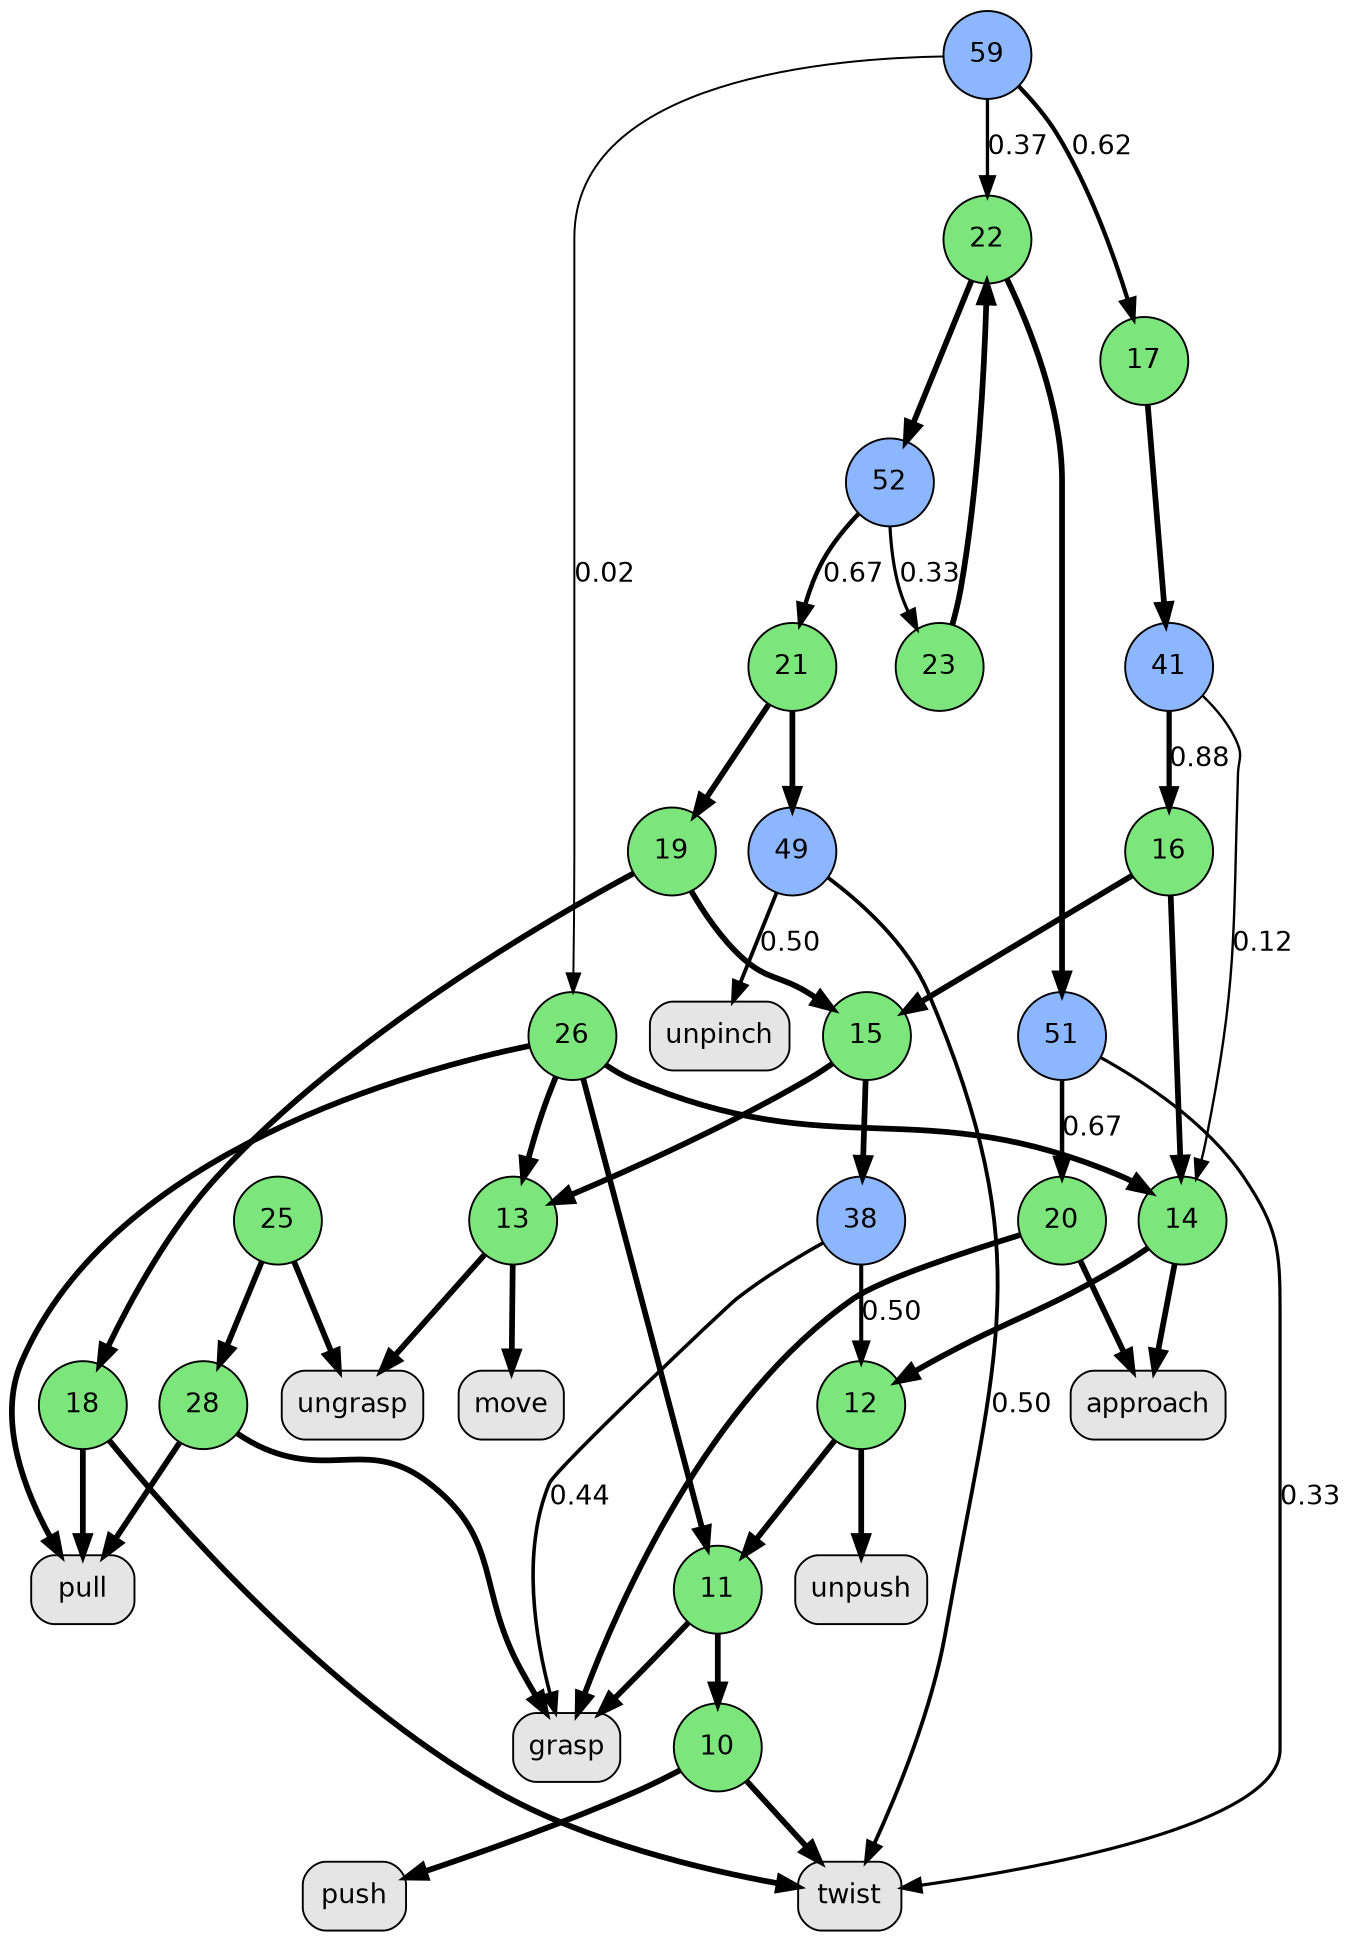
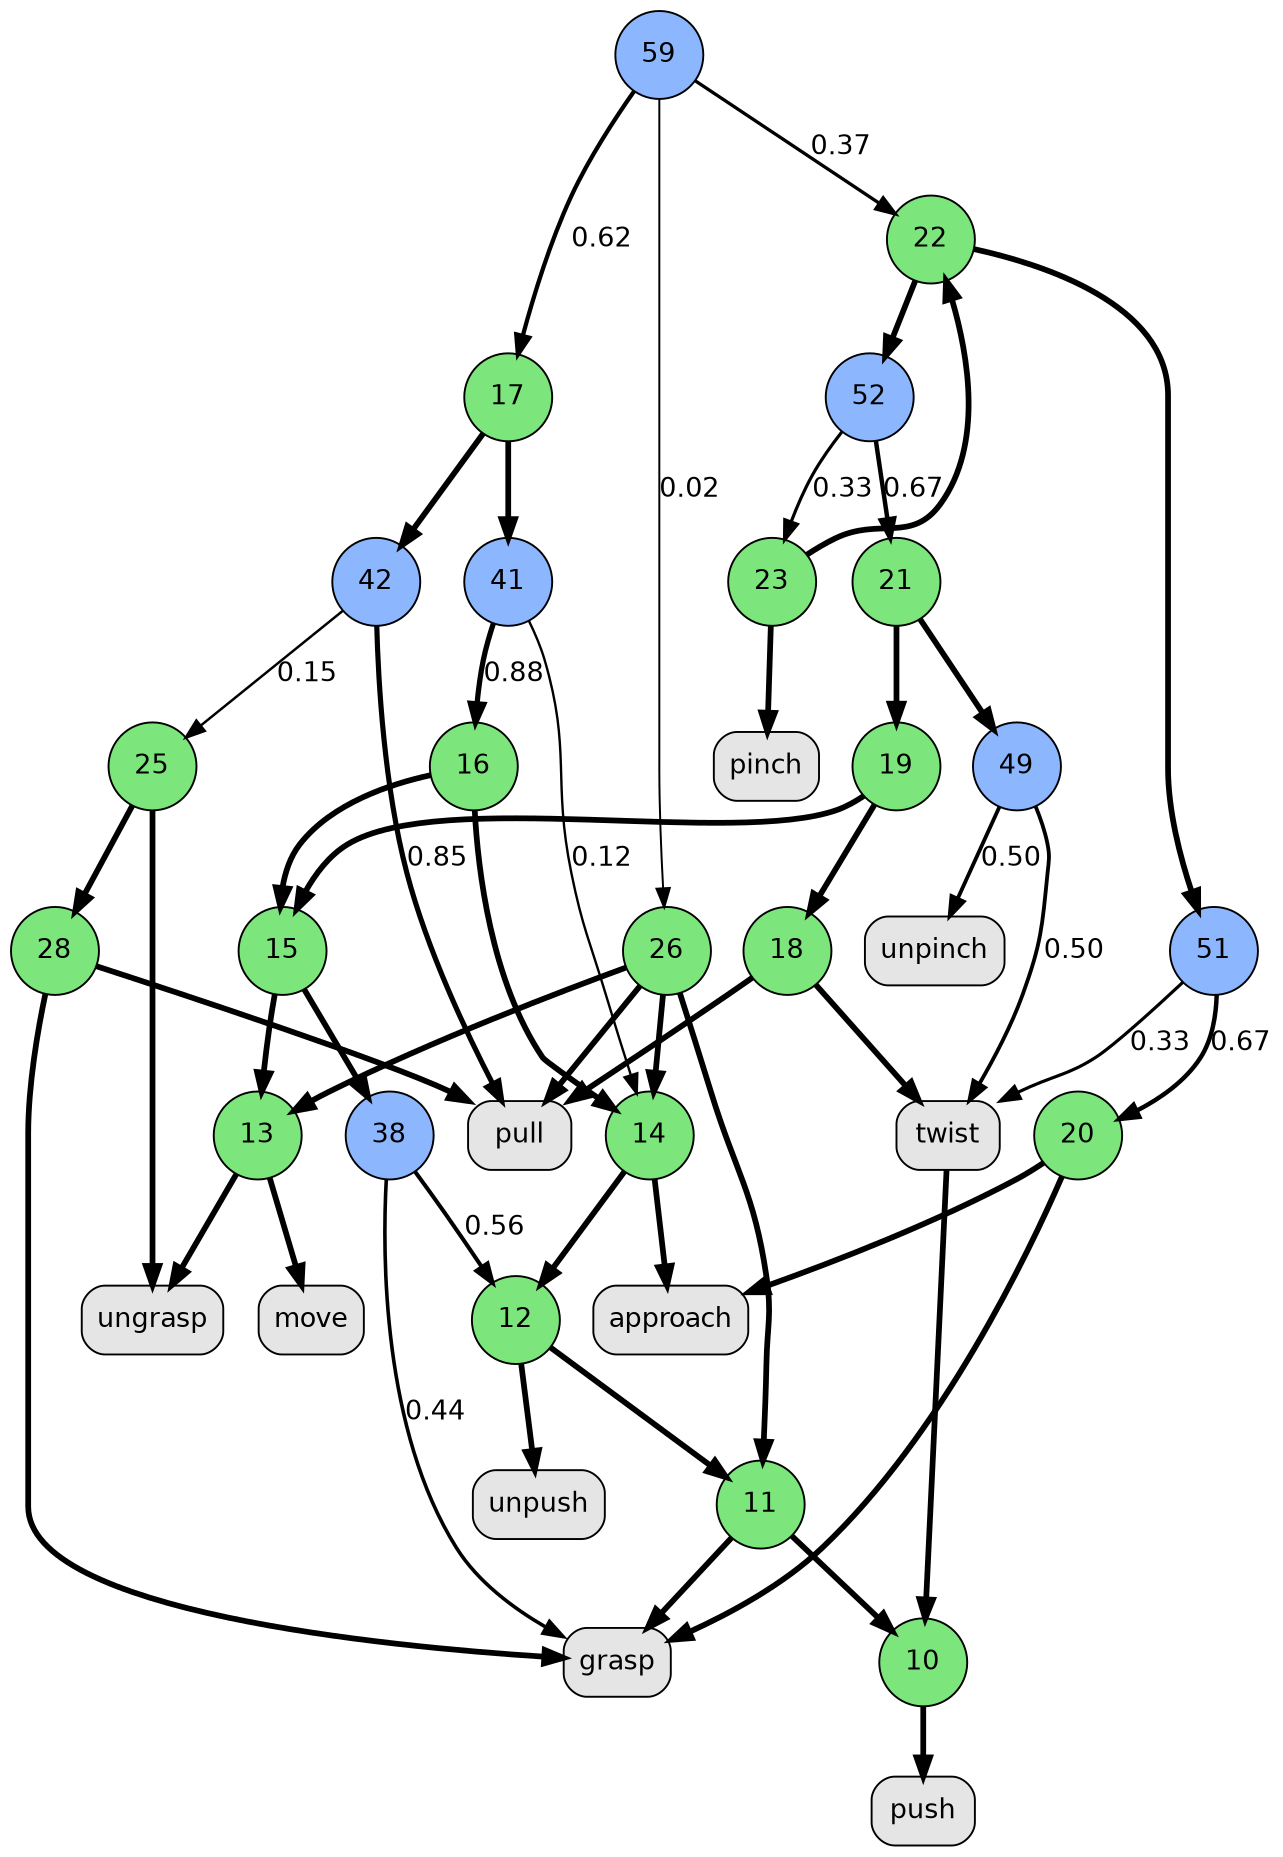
none -> (376, 582)
none -> (766, 766)
(892, 1313) -> (495, 1228)
(777, 1814) -> (936, 1385)
